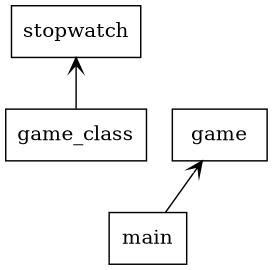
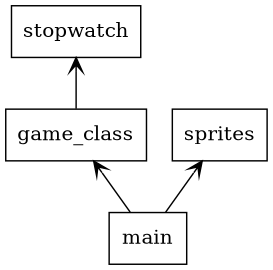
(220, 135) -> (220, 135)
none -> (116, 193)
